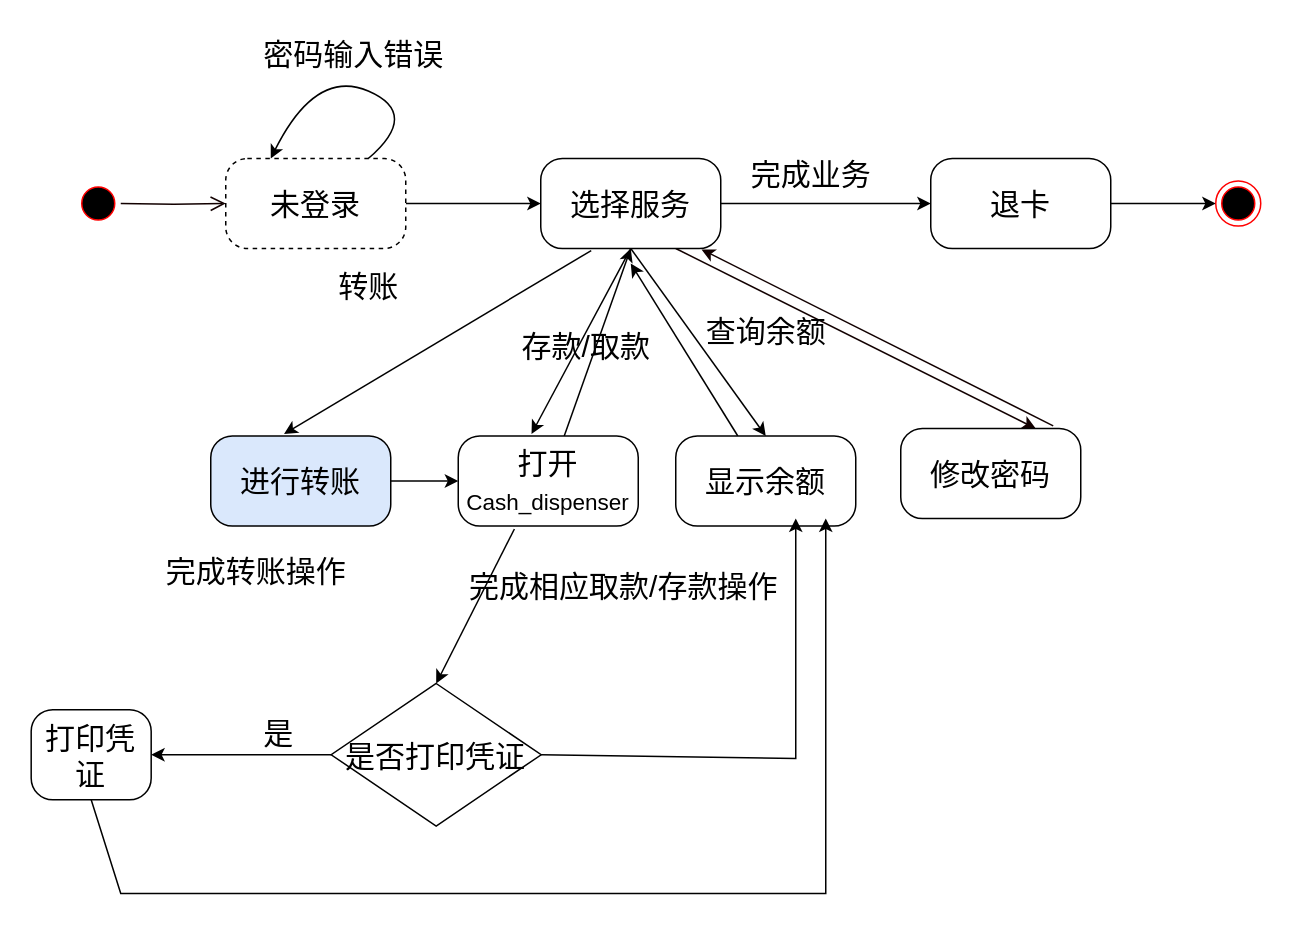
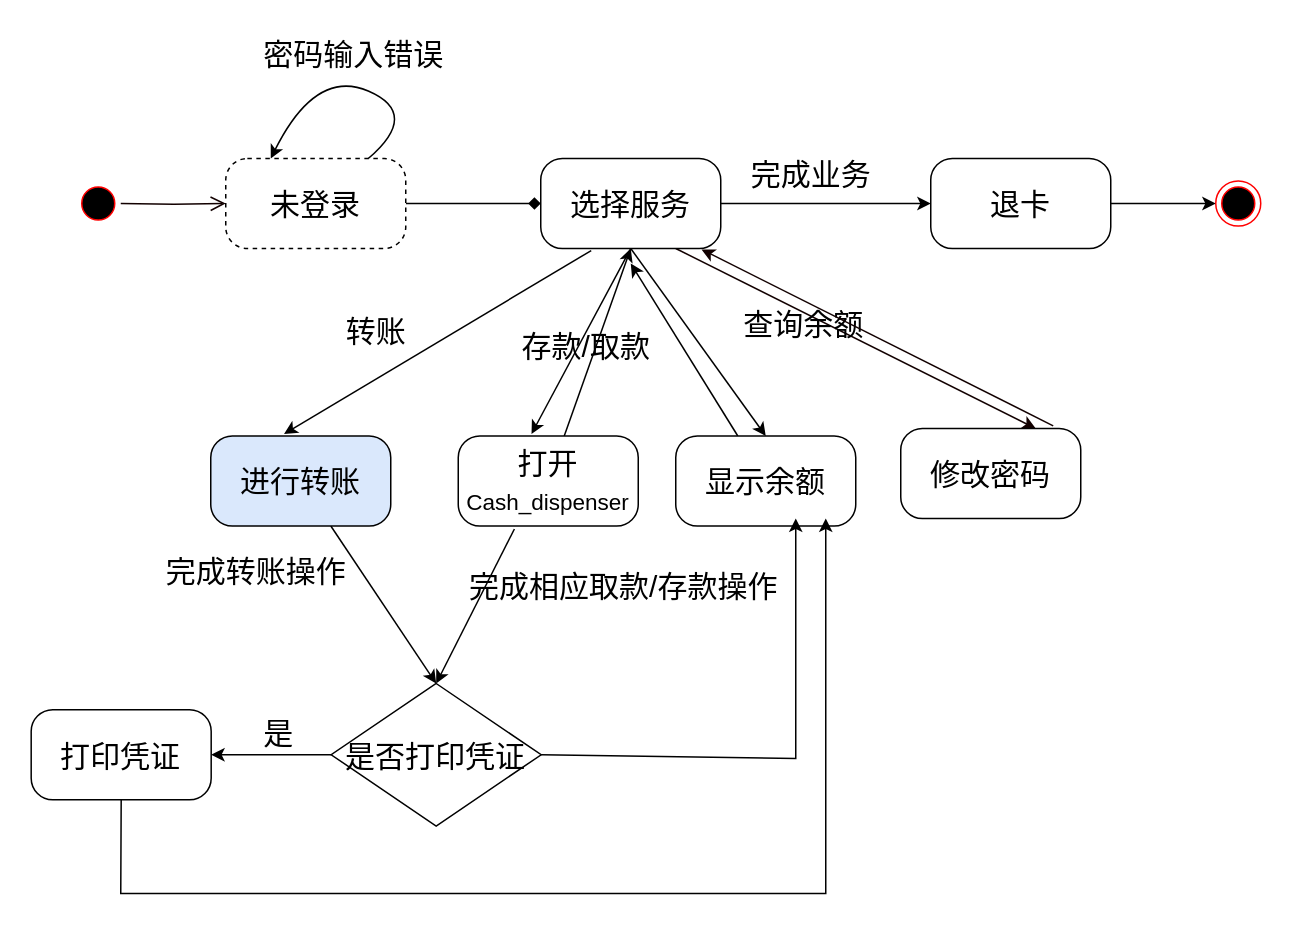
(529, 203) -> (528, 203)
(368, 286) -> (376, 331)
(766, 331) -> (803, 323)
(419, 481) -> (381, 600)
(91, 755) -> (121, 755)
